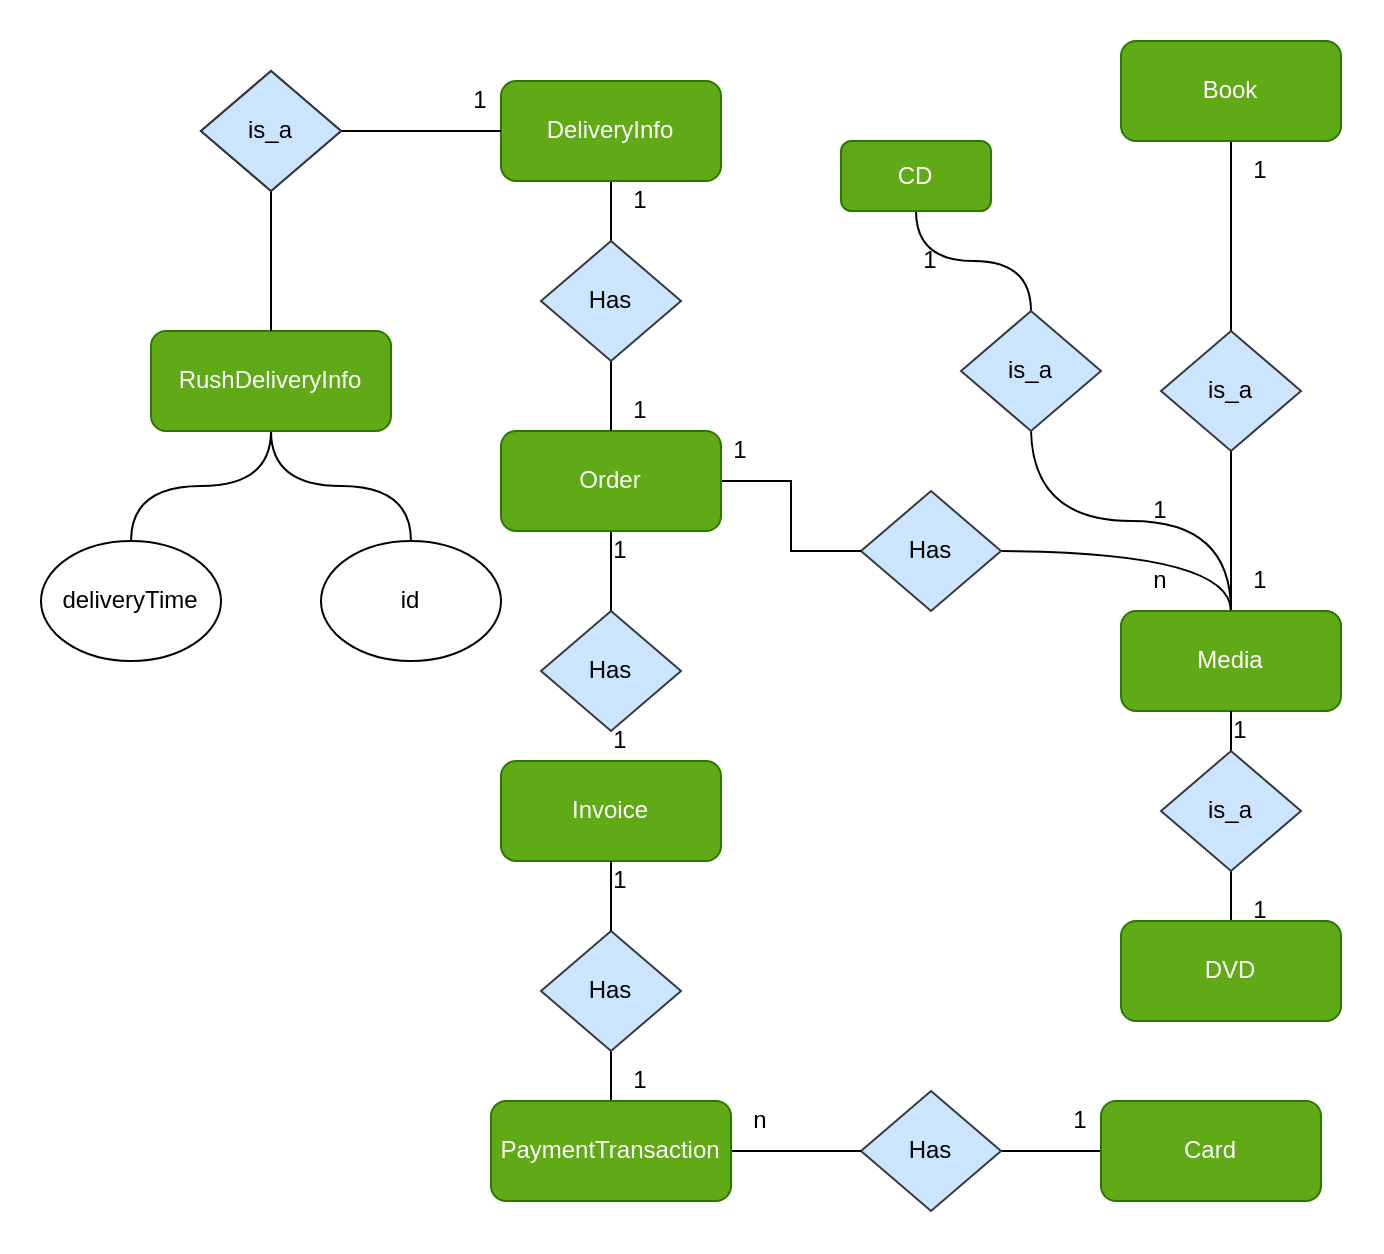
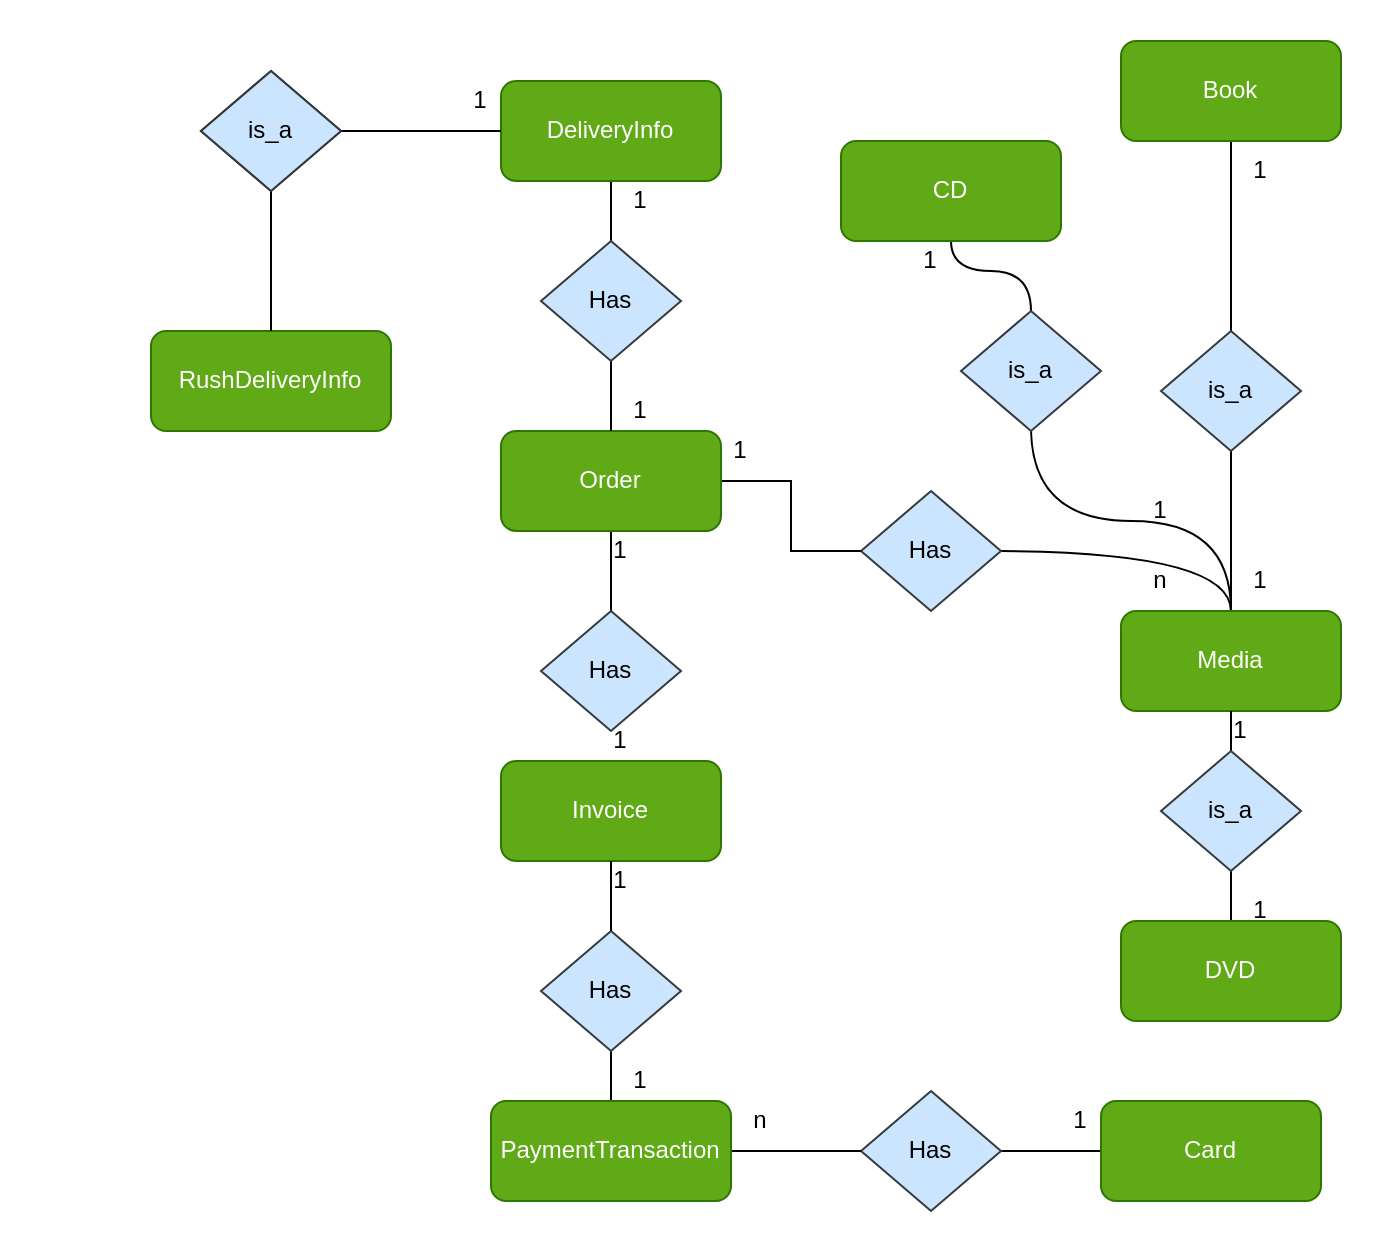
(916, 176) -> (951, 191)
(194, 486) -> none
(348, 486) -> none
(131, 601) -> none
(411, 601) -> none
